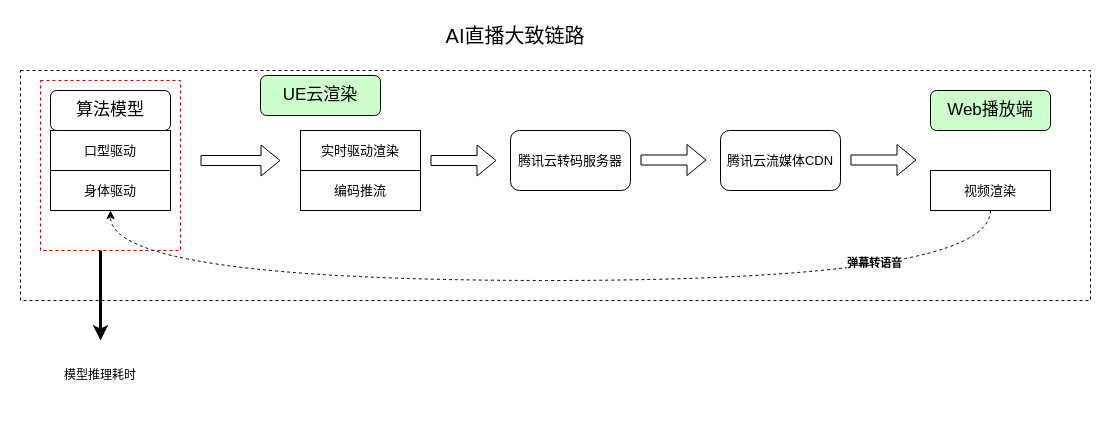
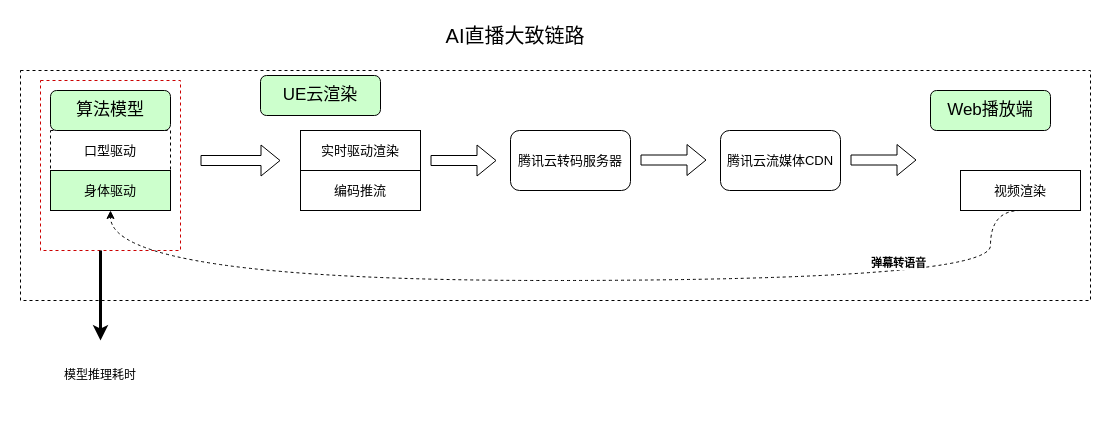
(111, 111) -> (111, 111)
(111, 151) -> (111, 151)
(111, 191) -> (111, 191)
(991, 191) -> (1021, 191)
